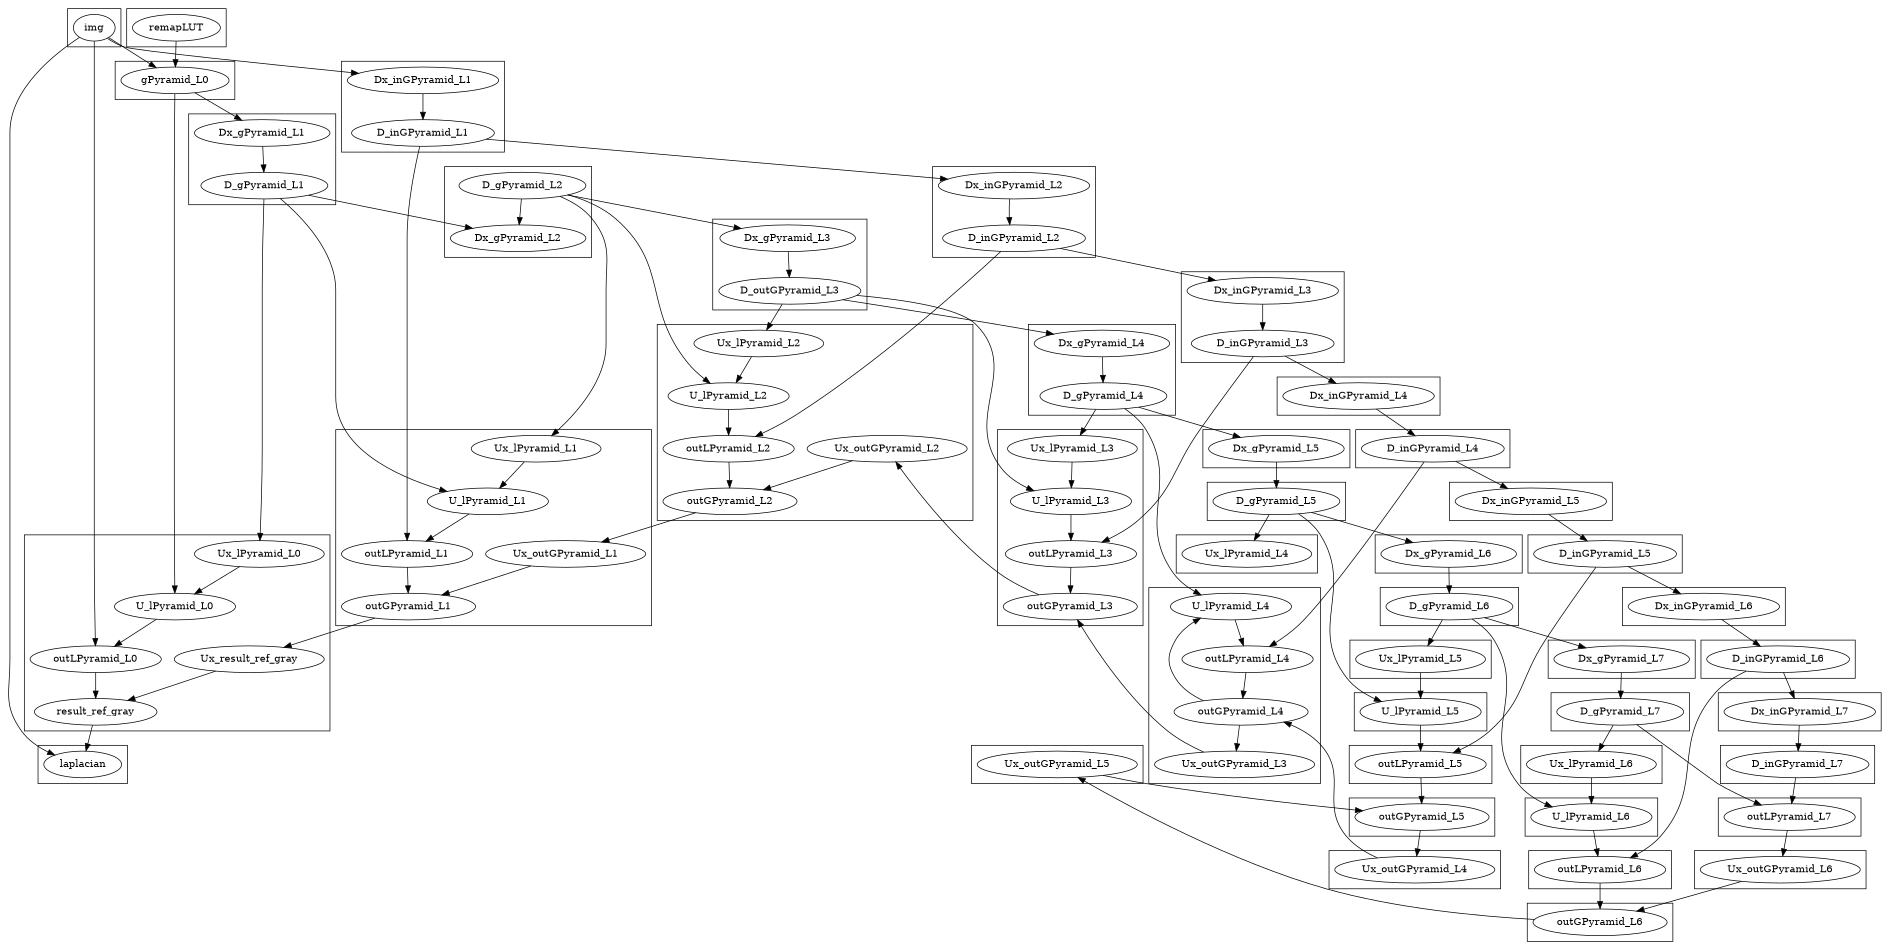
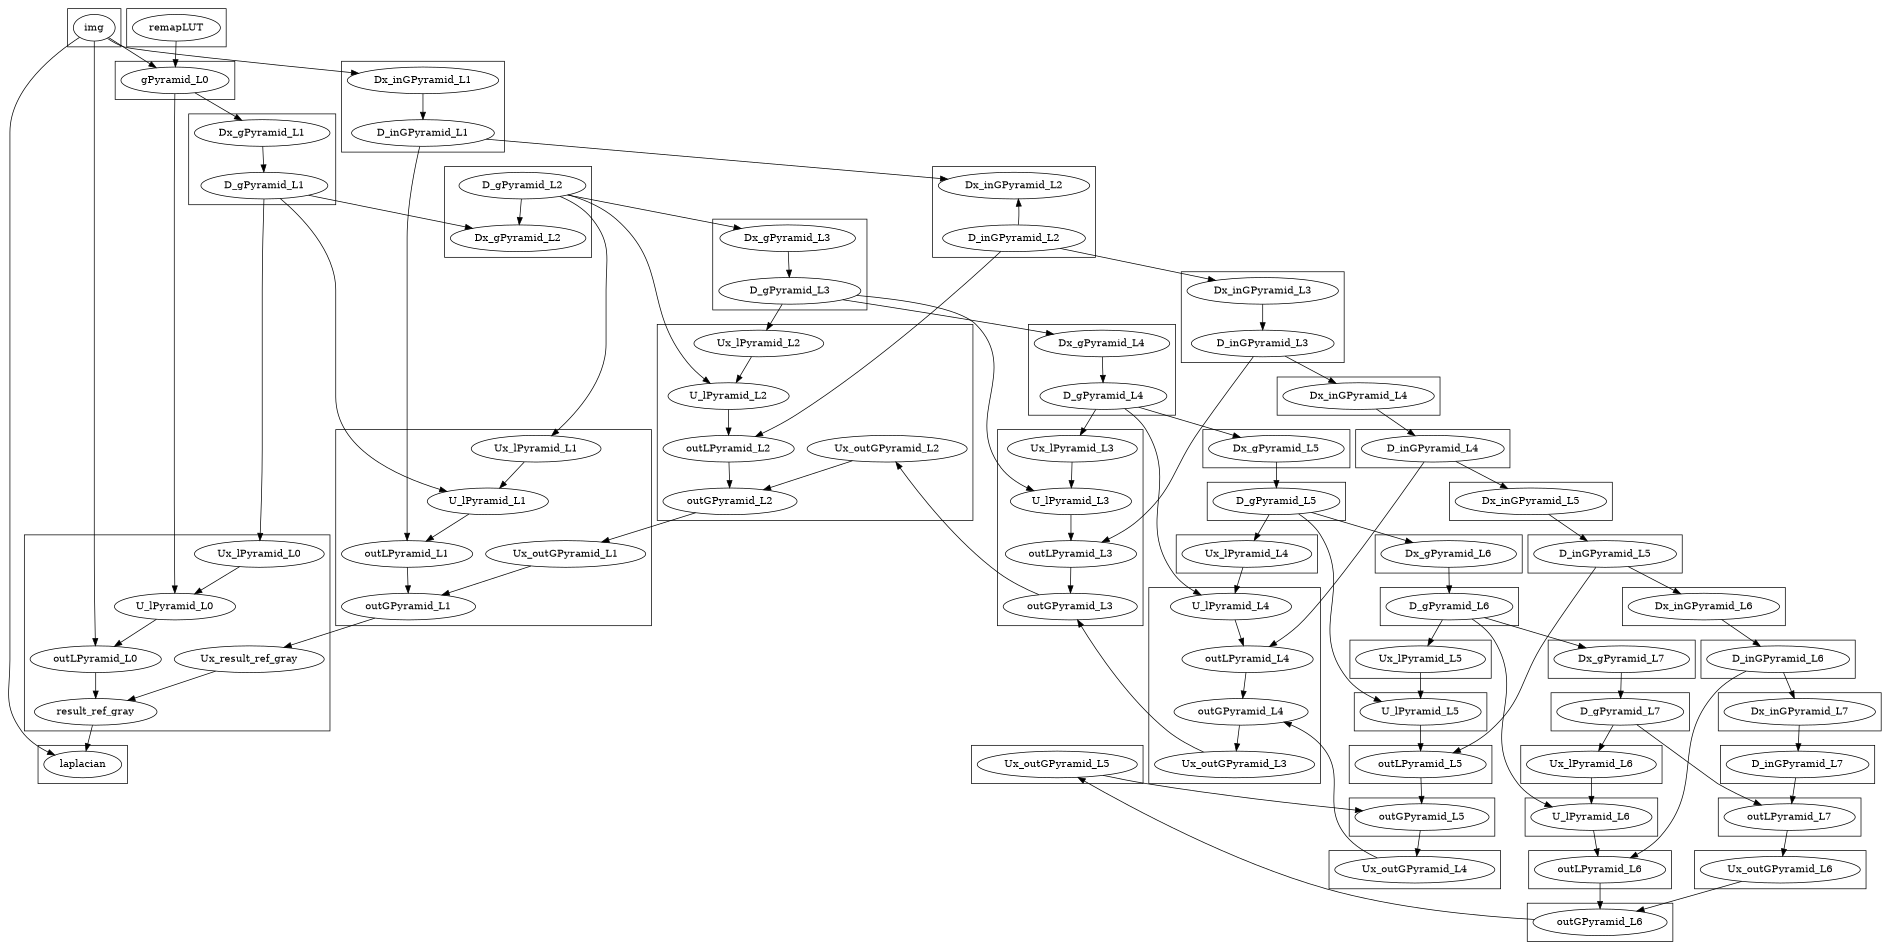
(1009, 208) -> (1019, 215)
(790, 291) -> (790, 291)
(1169, 664) -> (1240, 578)
